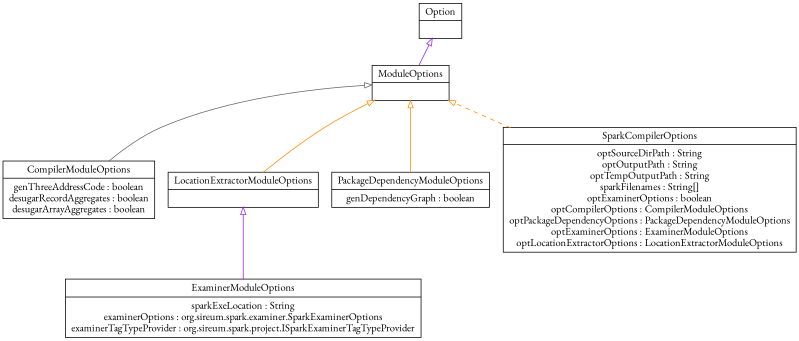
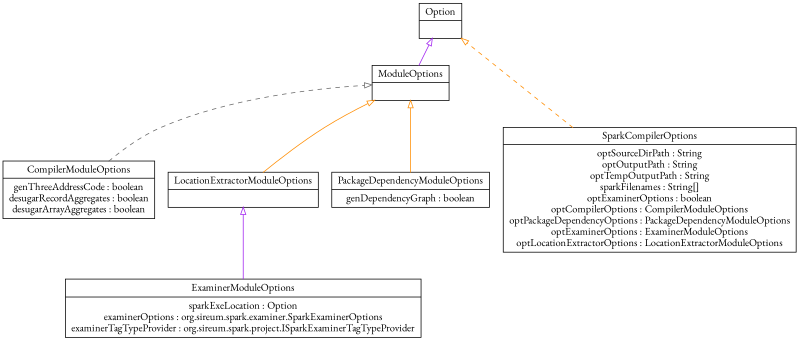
(230, 105) -> (230, 105)
(483, 116) -> (520, 85)
(243, 306) -> (243, 306)
